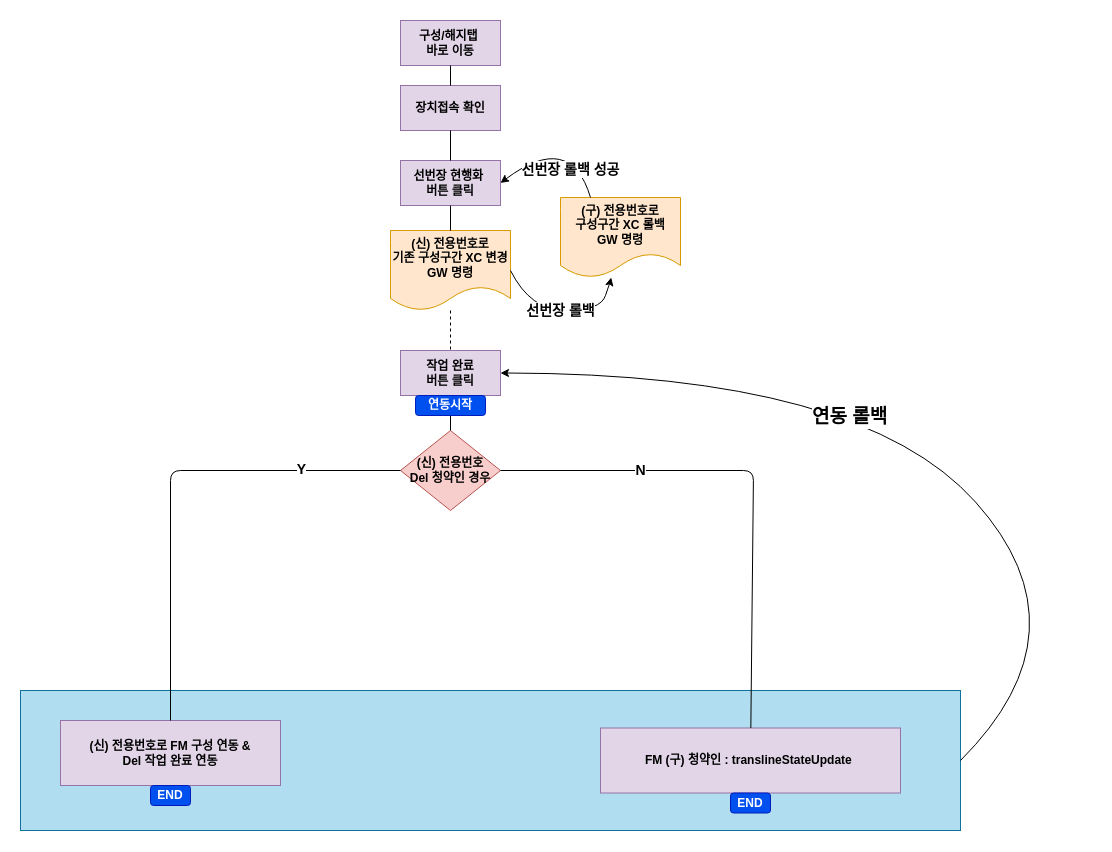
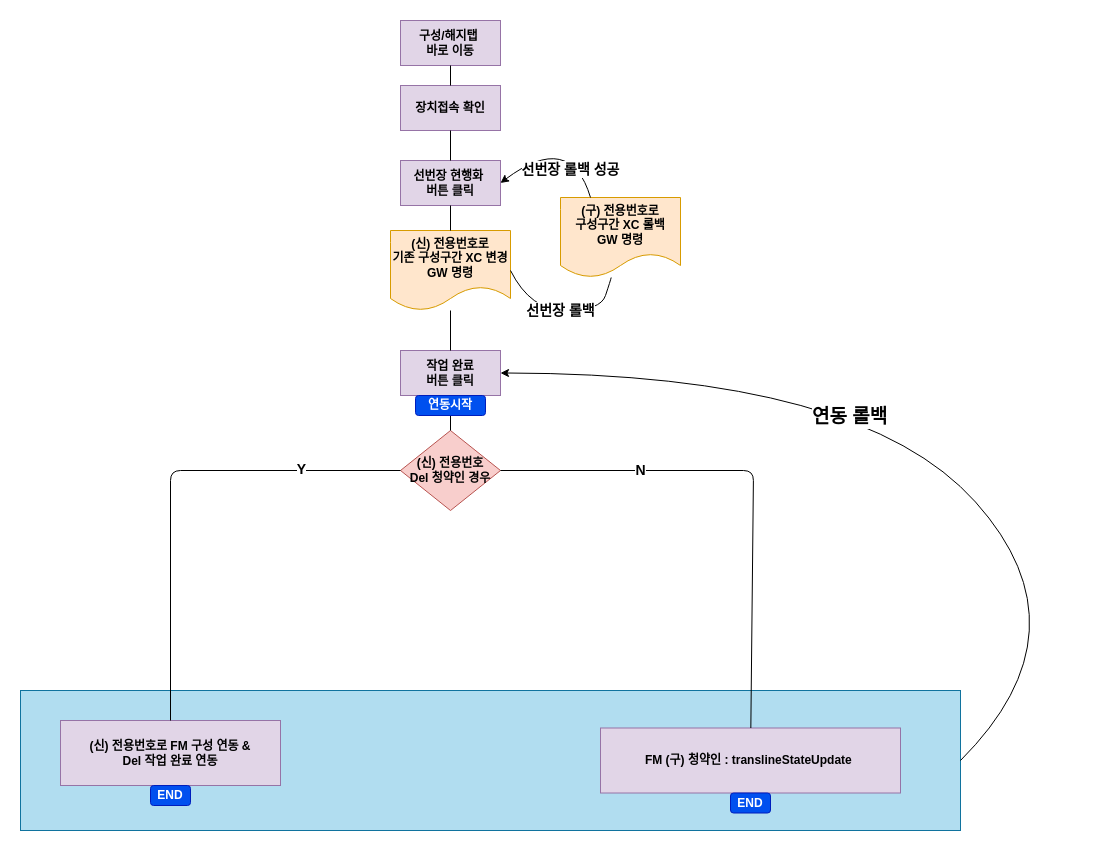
(610, 283) -> (610, 282)
(451, 331) -> (451, 331)
